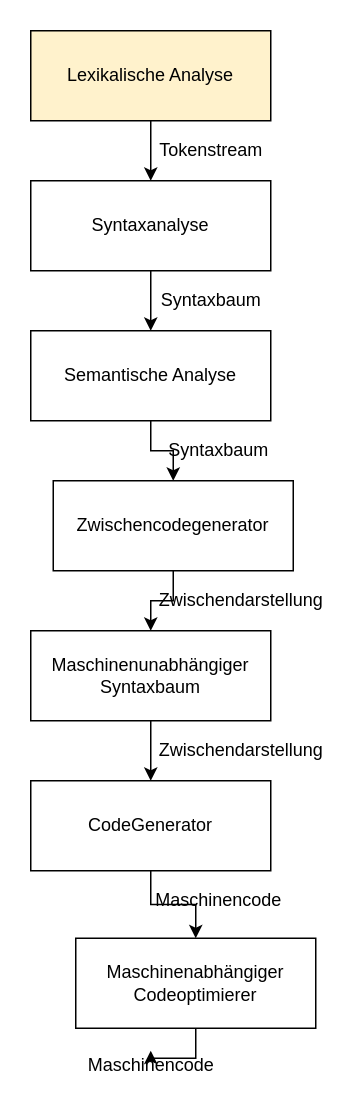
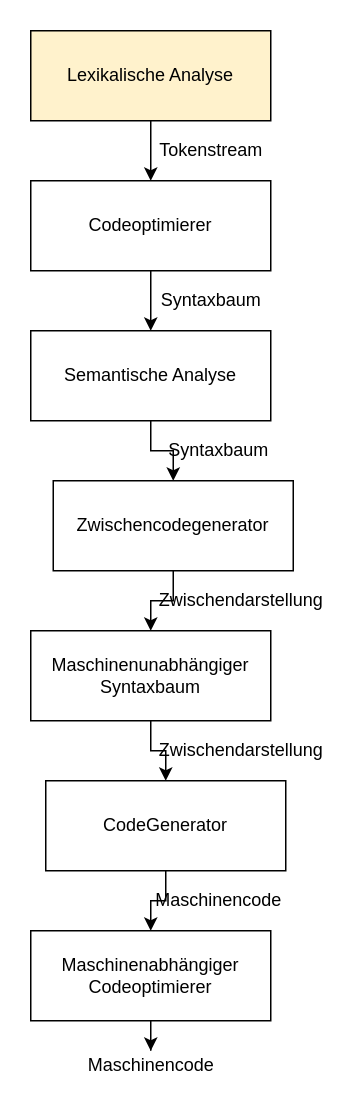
(151, 226) -> (151, 226)
(151, 826) -> (166, 826)
(196, 983) -> (151, 976)
